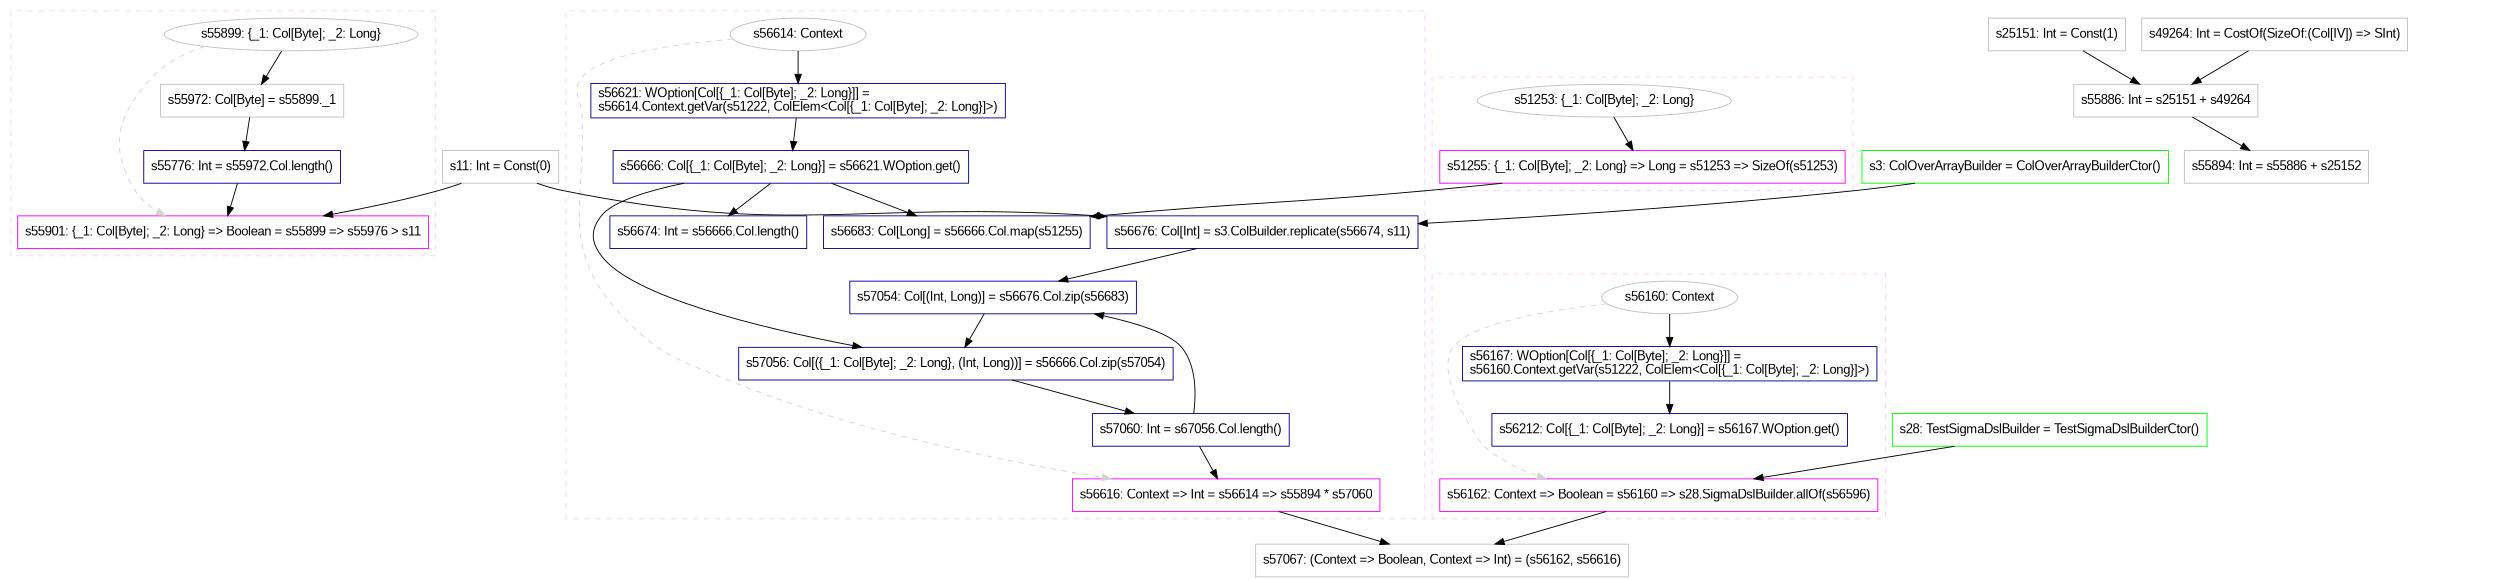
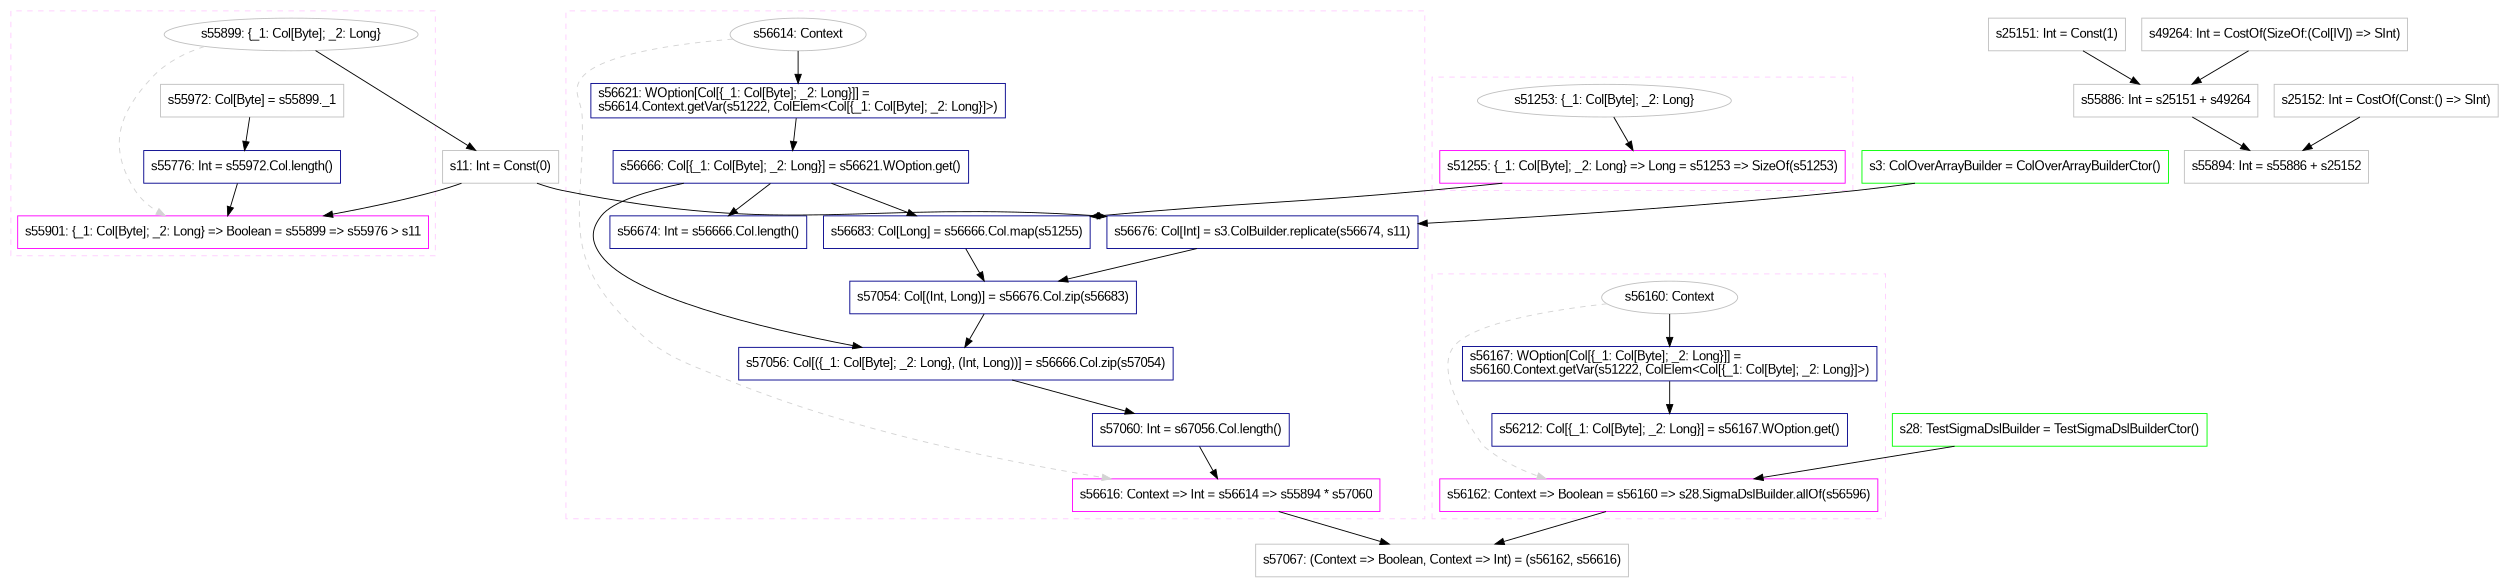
(274, 64) -> (392, 98)
none -> (2386, 101)
(1176, 342) -> (973, 261)
